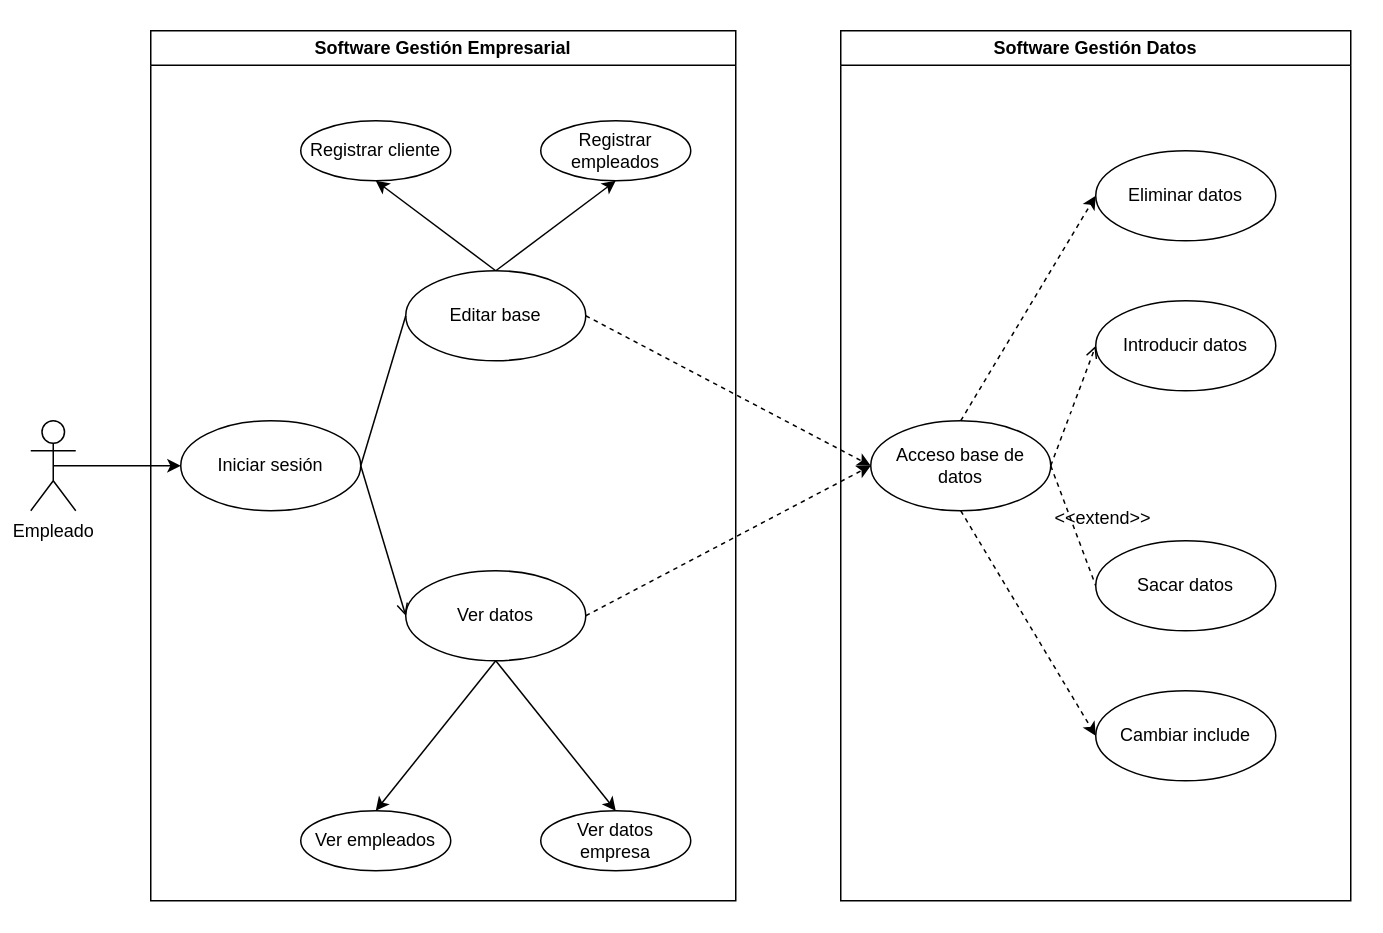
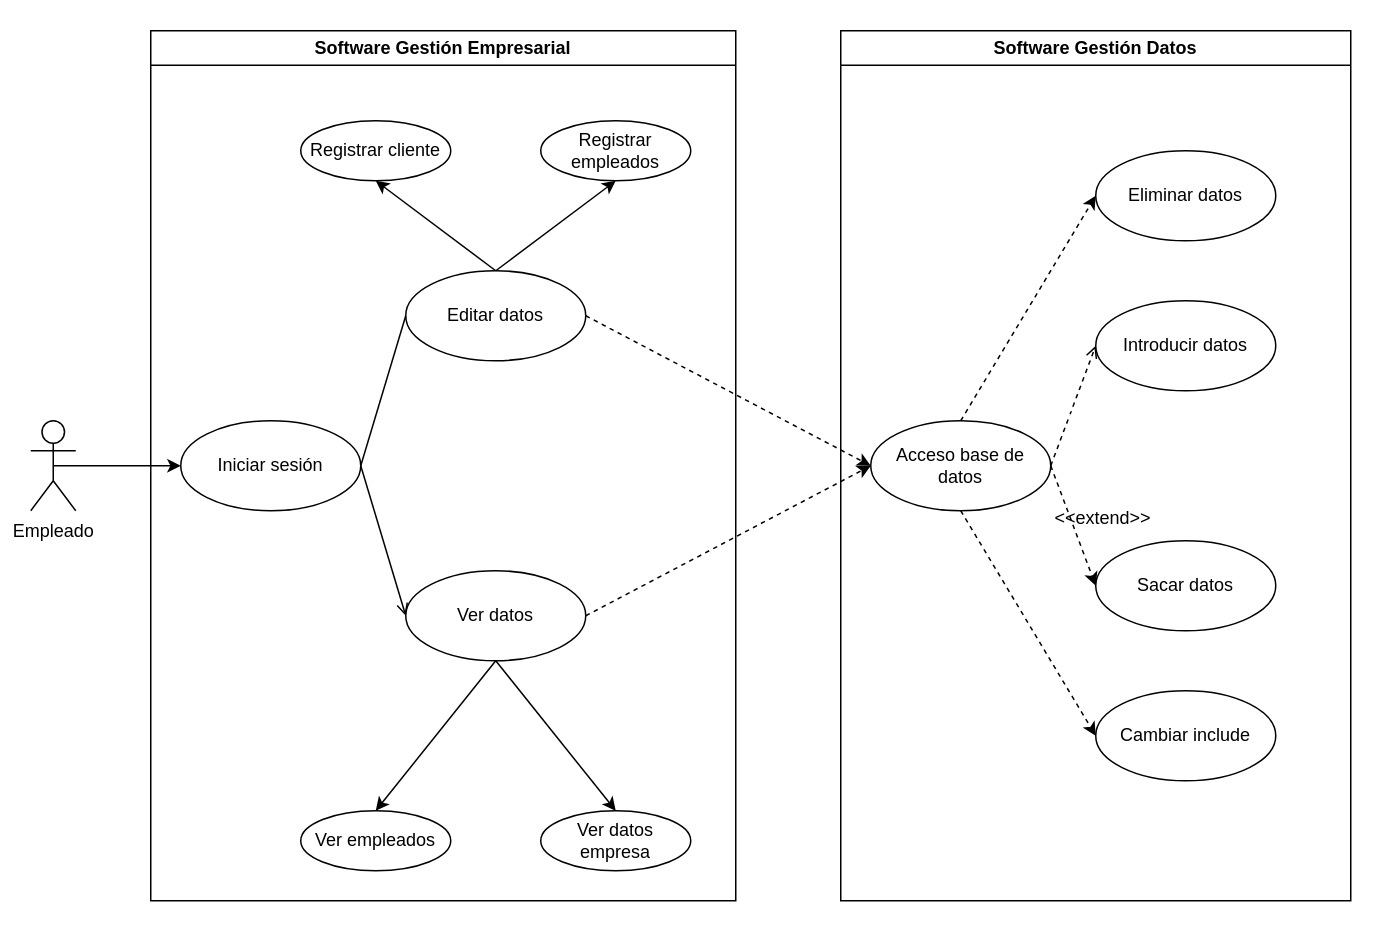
(496, 316) -> (496, 316)
(1093, 578) -> (1091, 574)
